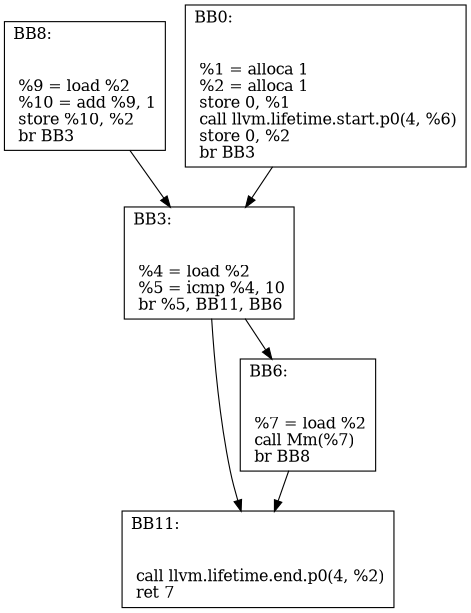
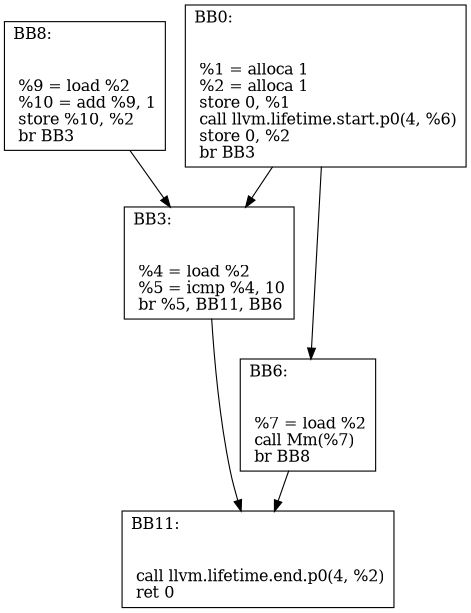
(255, 334) -> (316, 257)
(153, 593) -> (153, 593)
